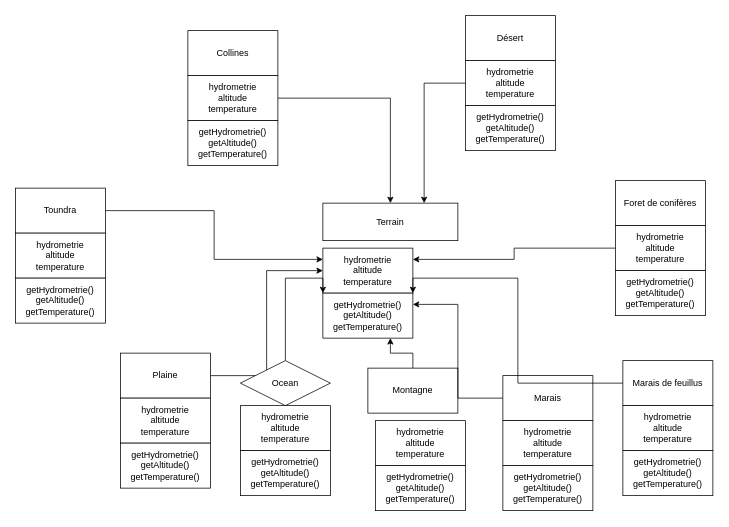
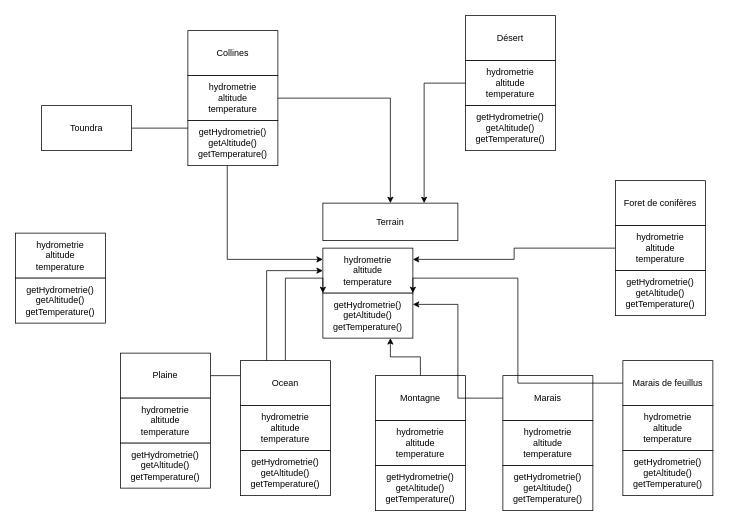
(60, 210) -> (87, 128)
(285, 383) -> (285, 383)
(413, 390) -> (420, 398)
